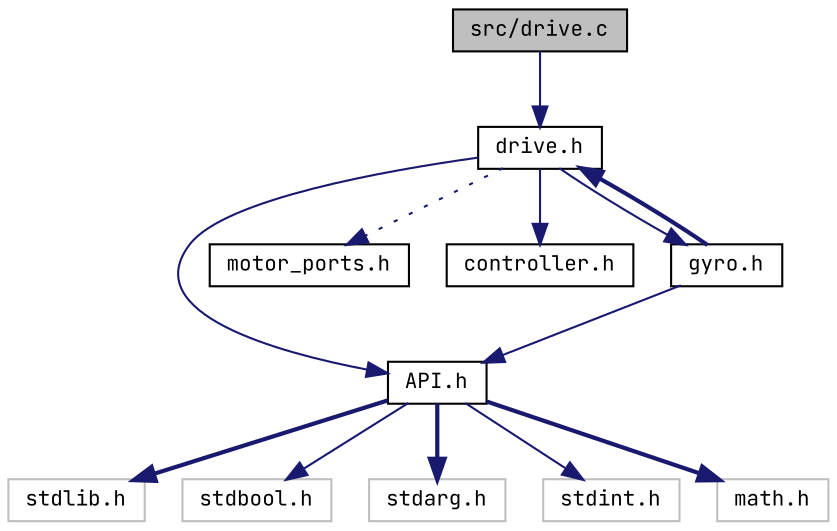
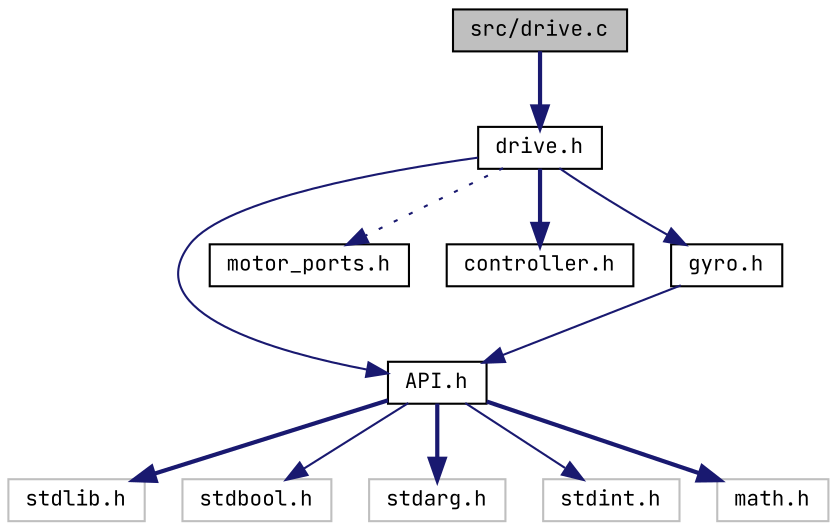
(540, 79) -> (540, 79)
(540, 196) -> (540, 196)
(654, 211) -> none
